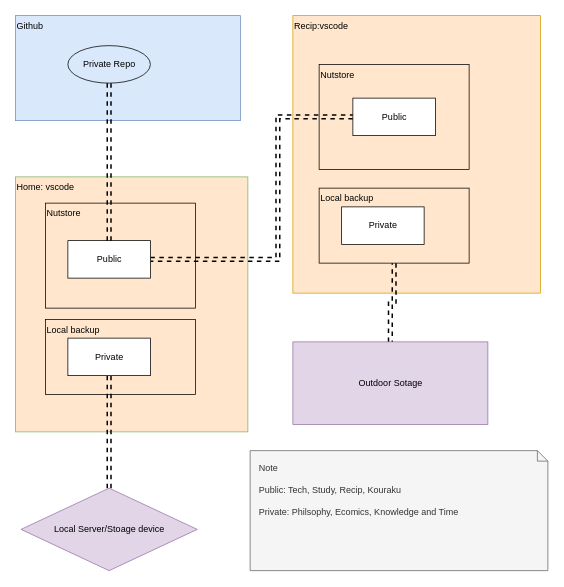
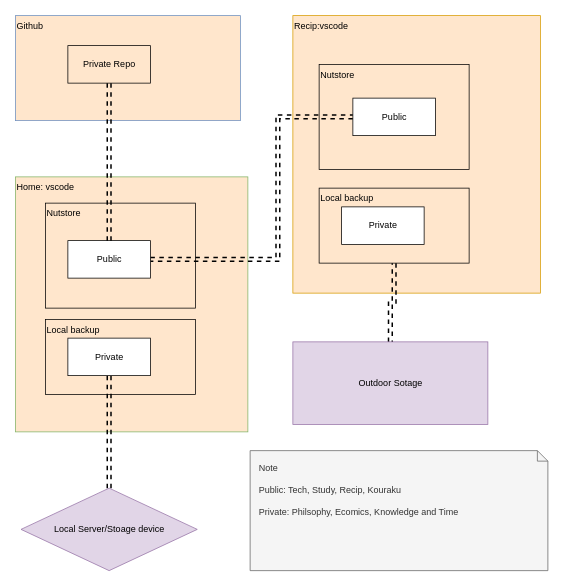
(109, 64) -> (109, 64)
(128, 68) -> (128, 68)
